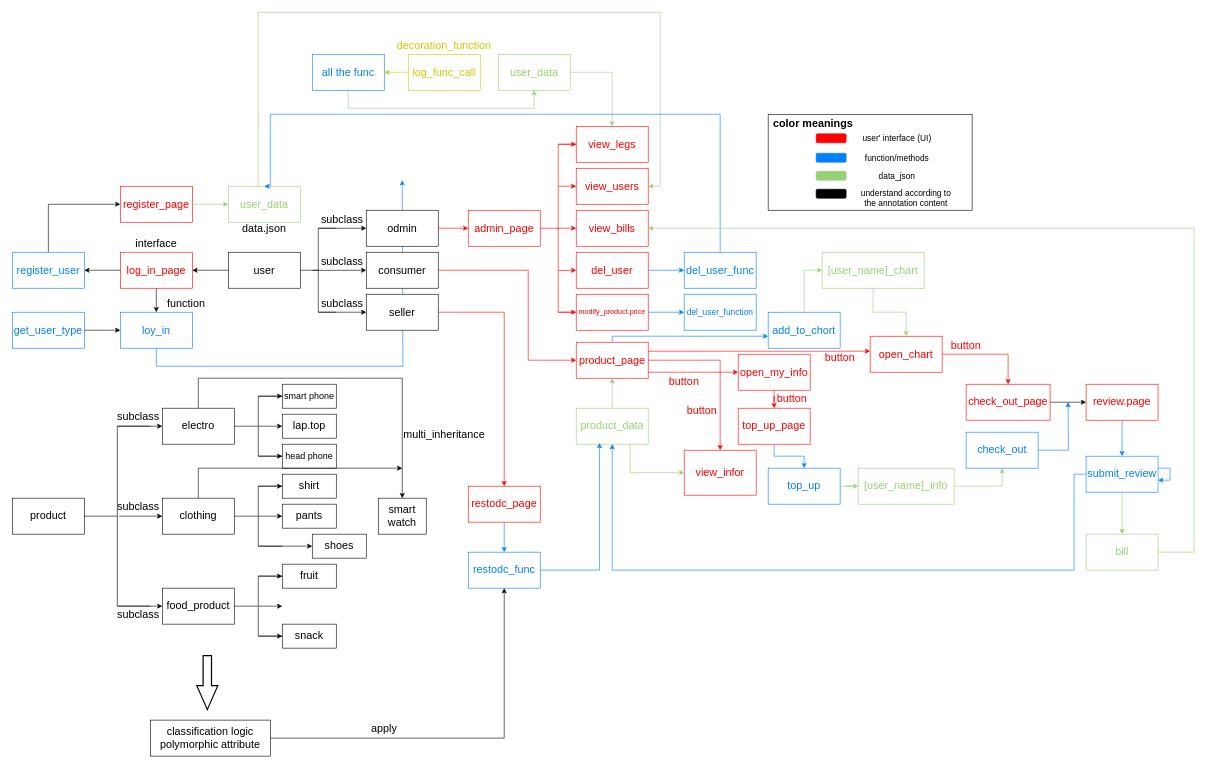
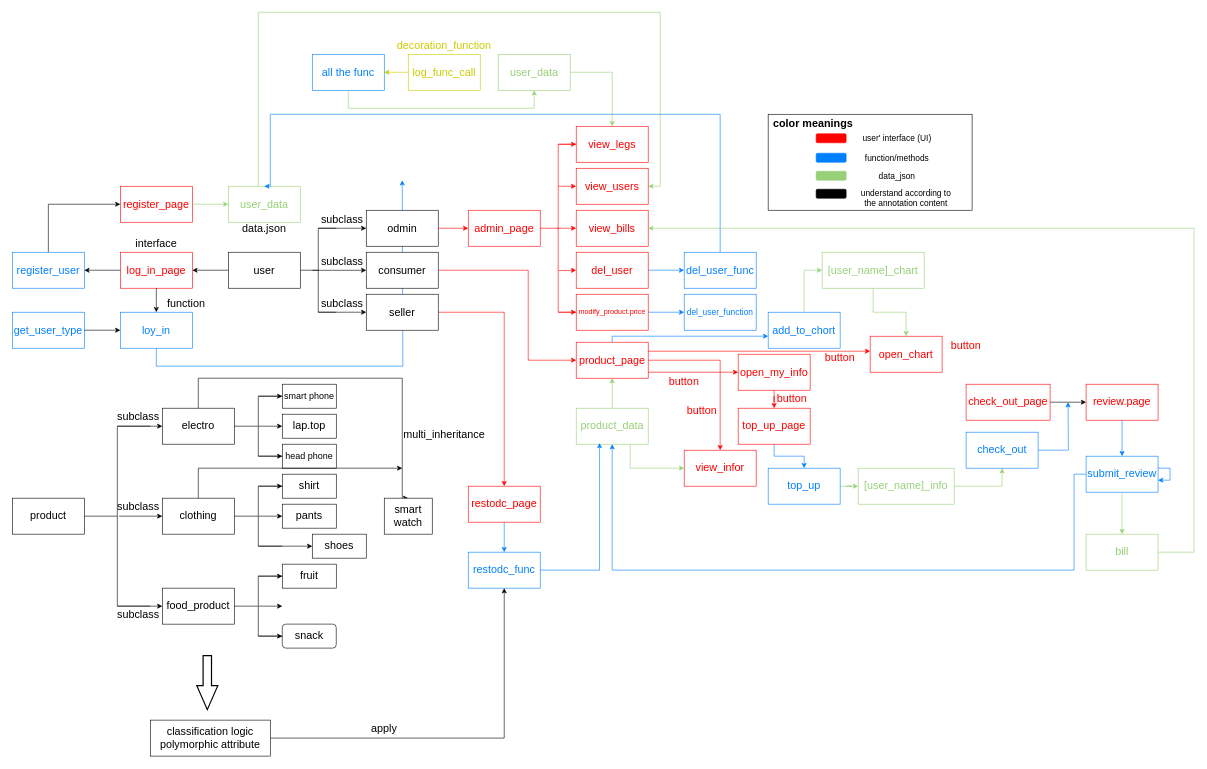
(1007, 354) -> none
(720, 473) -> (720, 468)
(402, 516) -> (408, 516)
(309, 636) -> (309, 636)
